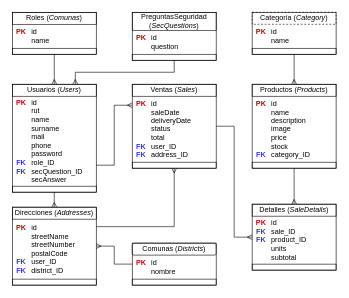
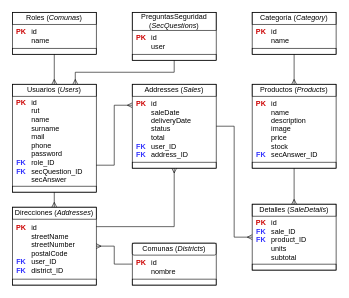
(294, 18) -> (294, 18)
(167, 42) -> (160, 42)
(174, 90) -> (174, 90)
(294, 129) -> (296, 129)
